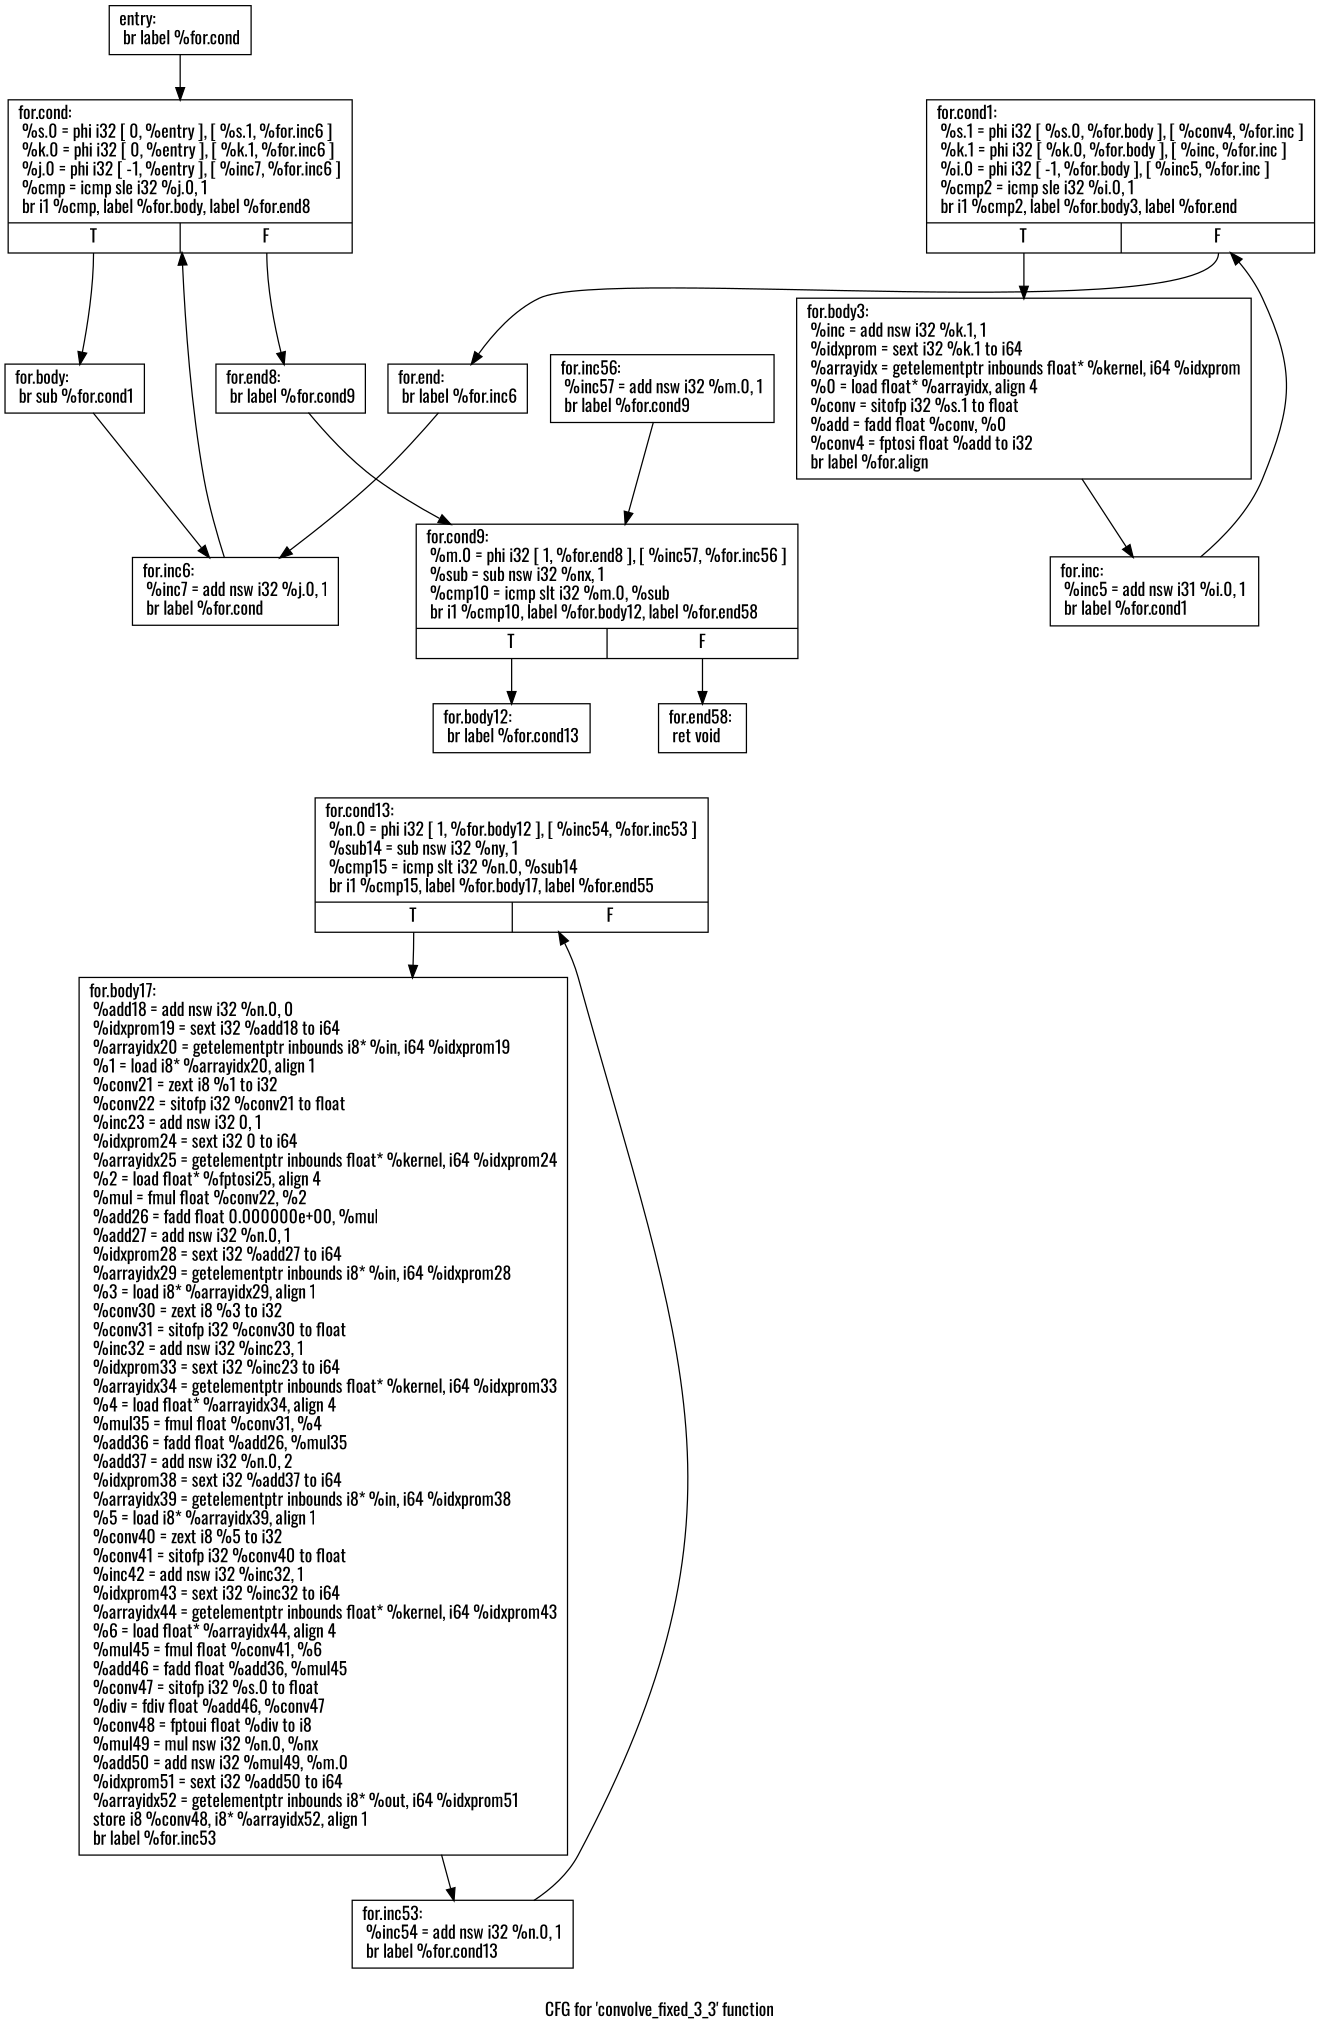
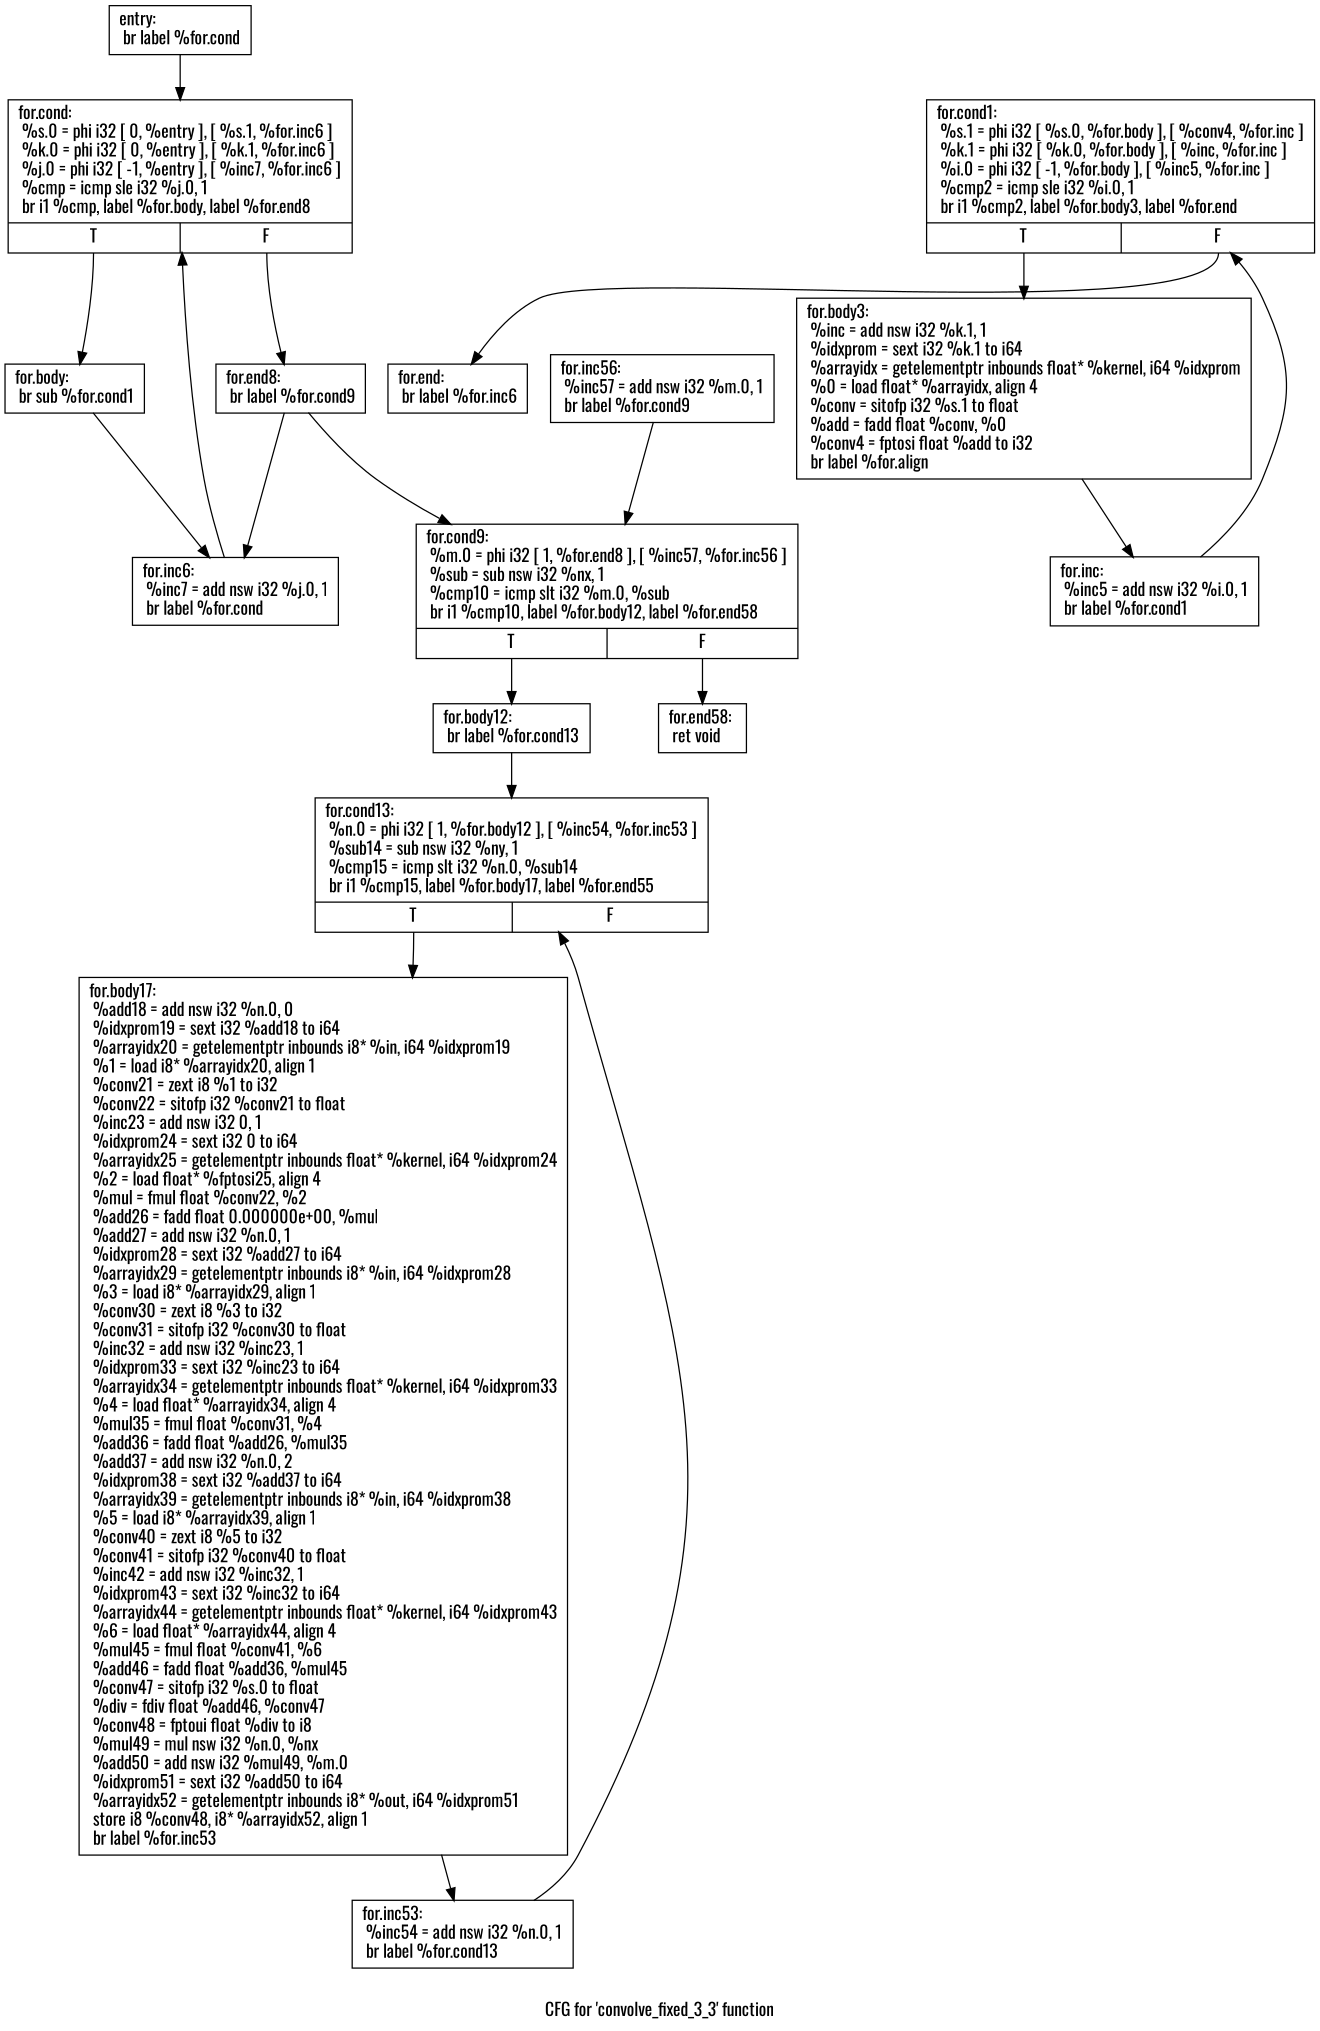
(368, 486) -> (266, 479)
(1153, 591) -> (1154, 591)
none -> (512, 769)
